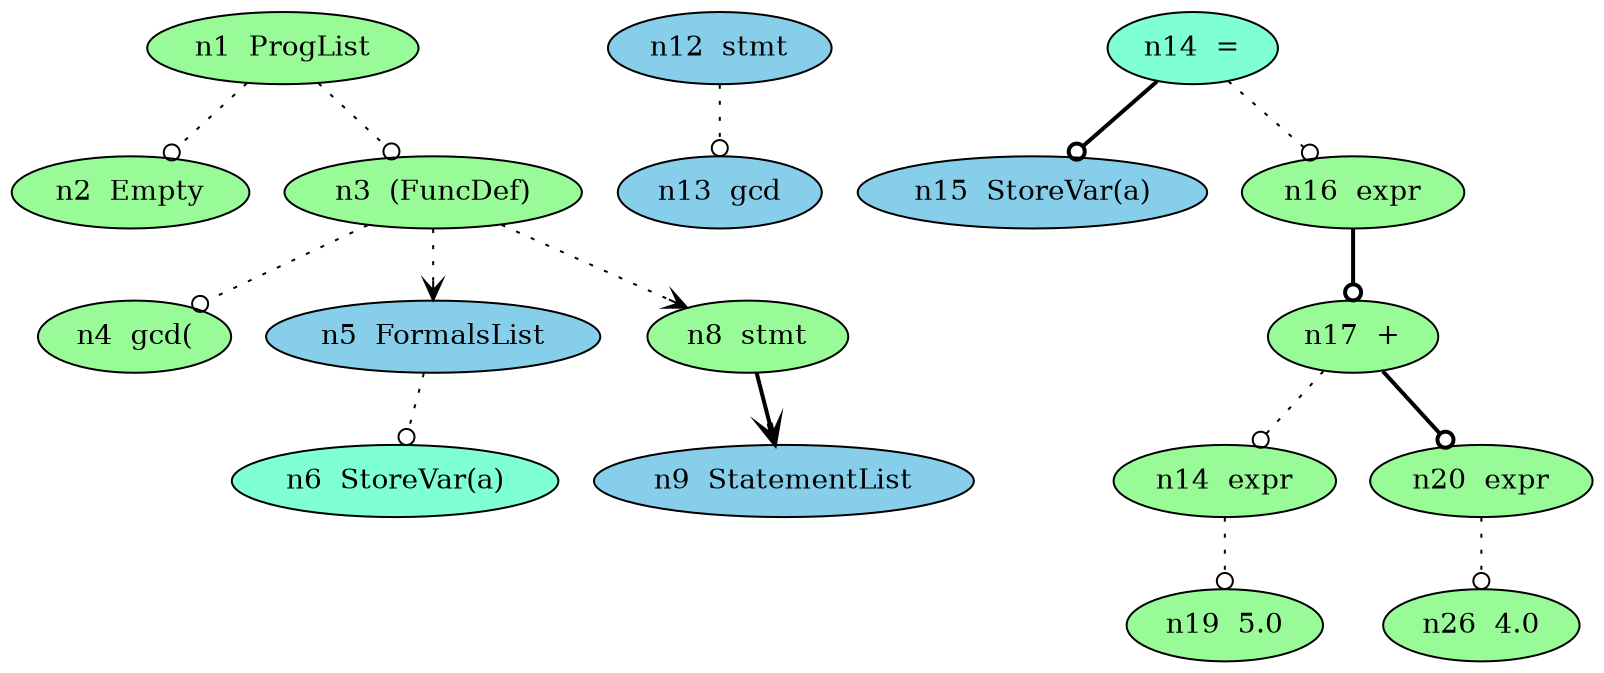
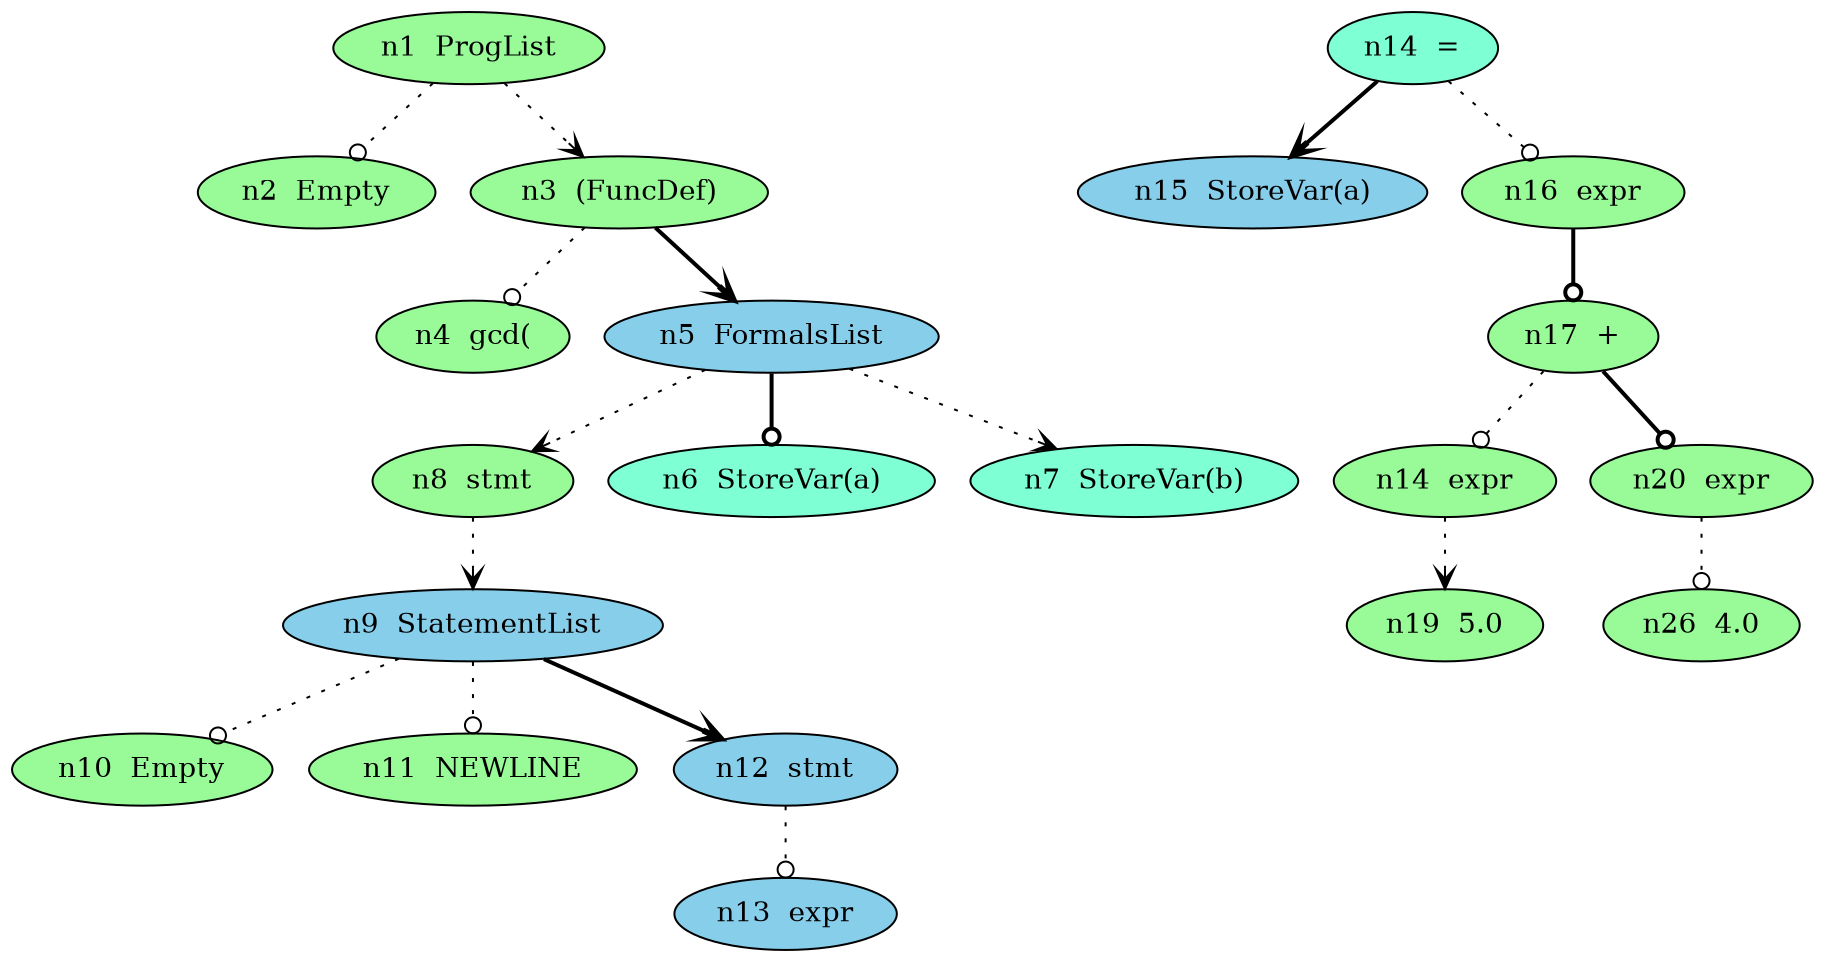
(352, 114) -> (537, 113)
(1120, 114) -> (1342, 112)
(720, 192) -> (786, 914)
(433, 255) -> (688, 258)
(585, 262) -> (628, 406)
(763, 399) -> (473, 543)
(416, 401) -> (772, 401)
none -> (1134, 481)
(1225, 545) -> (1445, 543)
none -> (624, 695)
none -> (142, 770)
none -> (473, 770)
